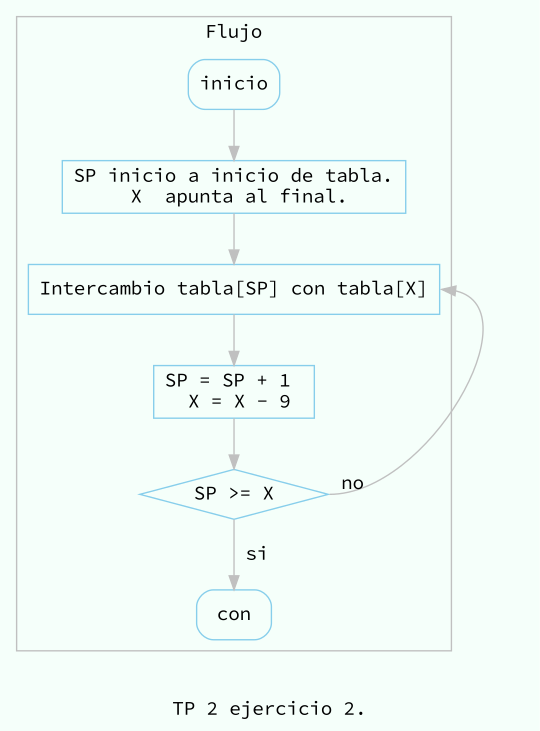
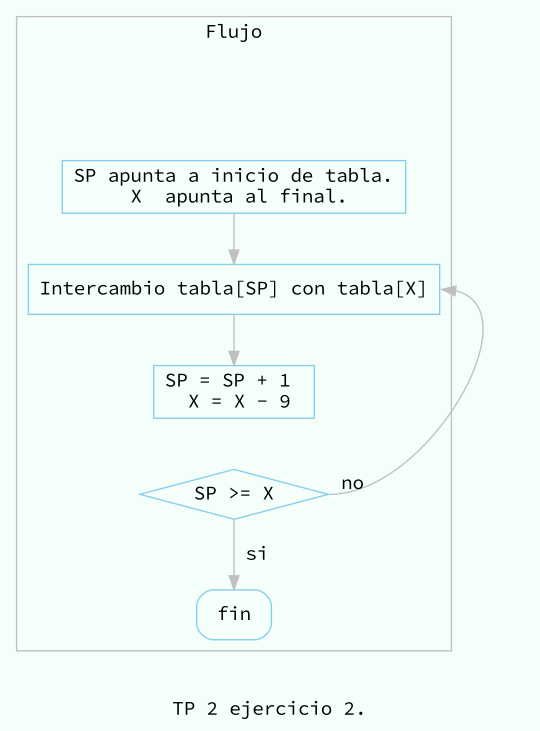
(234, 84) -> none
(234, 187) -> (234, 187)
(234, 437) -> none
(234, 615) -> (234, 615)
